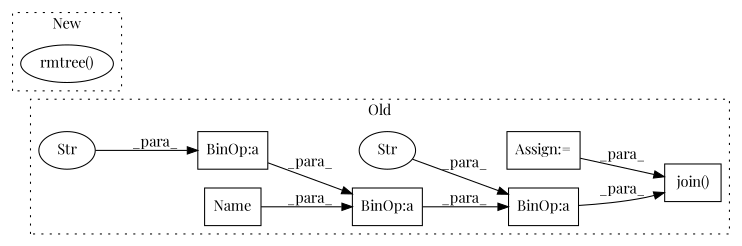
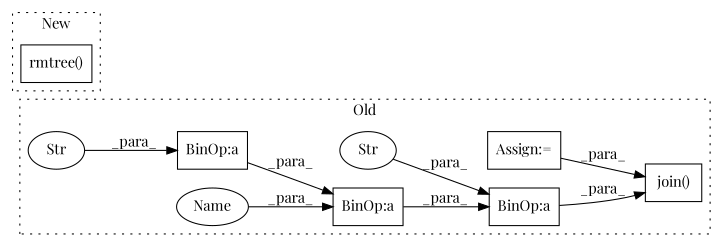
(67, 64) -> (56, 64)
(233, 207) -> (212, 207)
